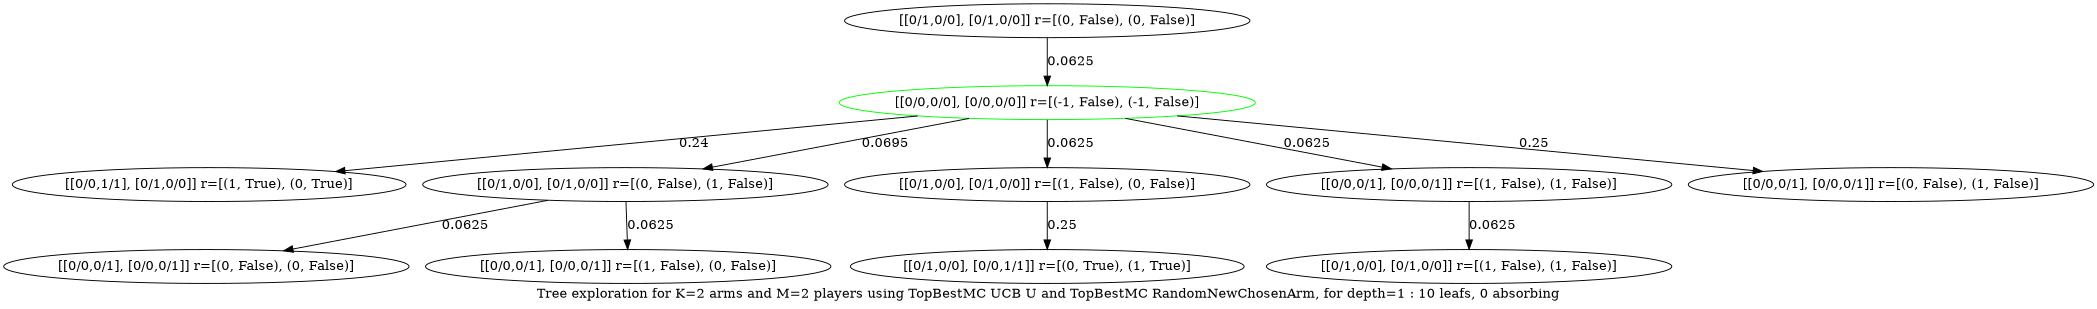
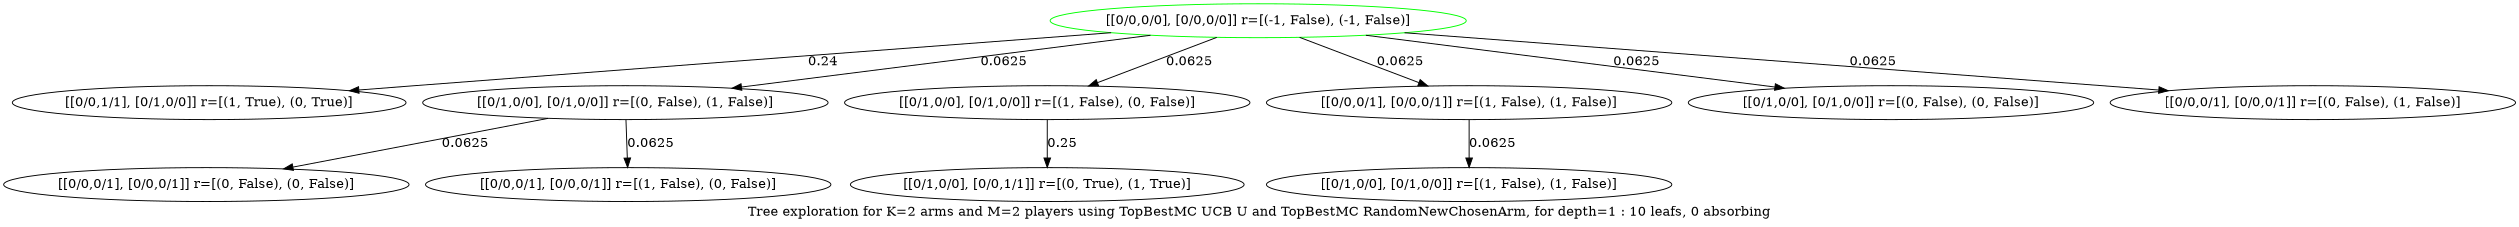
(1047, 57) -> (1570, 61)
(885, 144) -> (1004, 62)
(1534, 144) -> (1873, 62)
